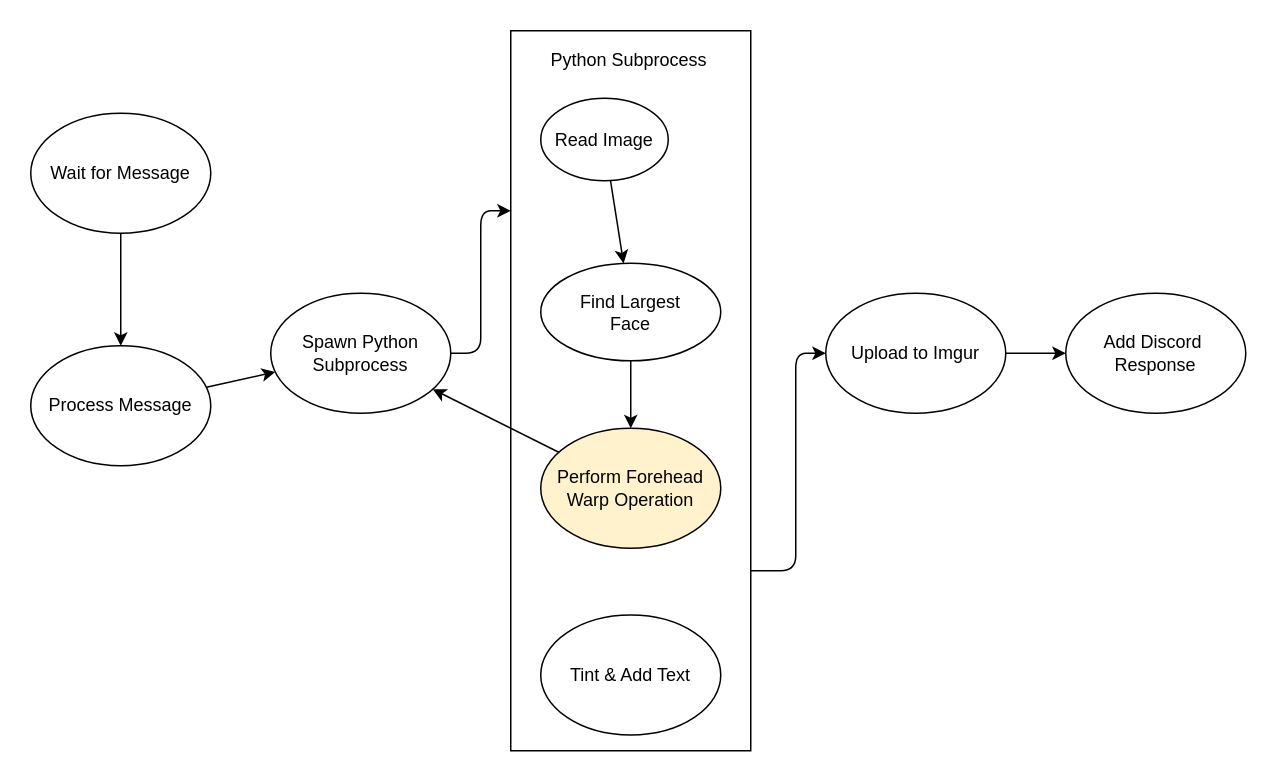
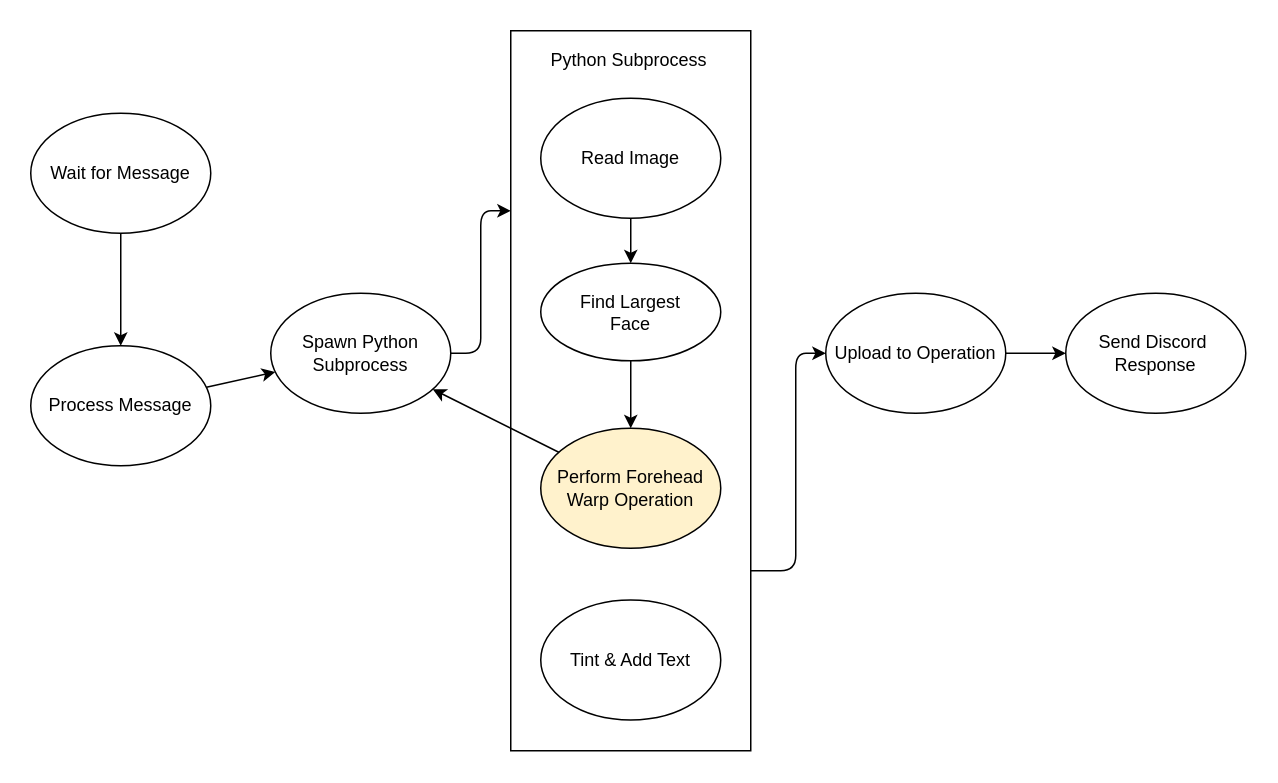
(605, 140) -> (631, 158)
(916, 353) -> (916, 353)
(1156, 353) -> (1156, 353)
(631, 675) -> (631, 660)
